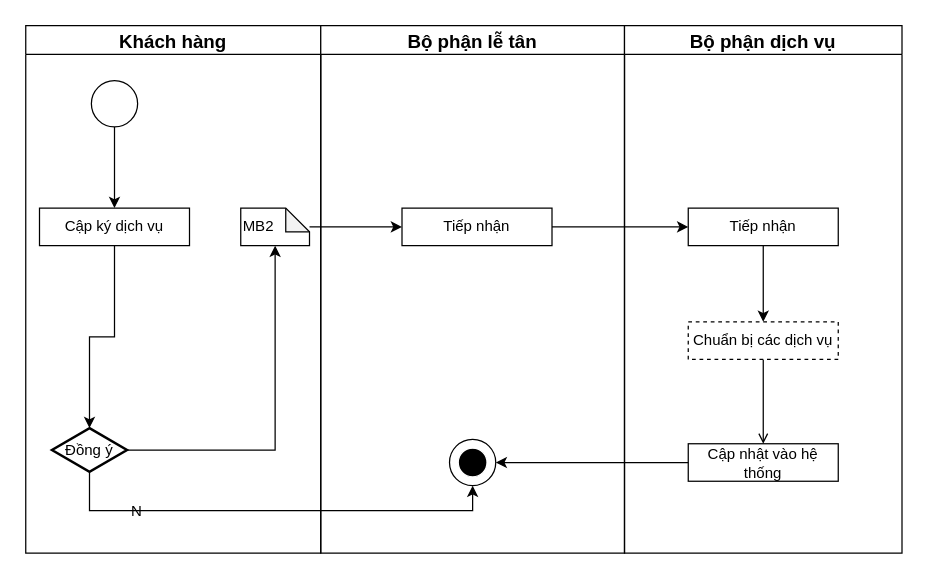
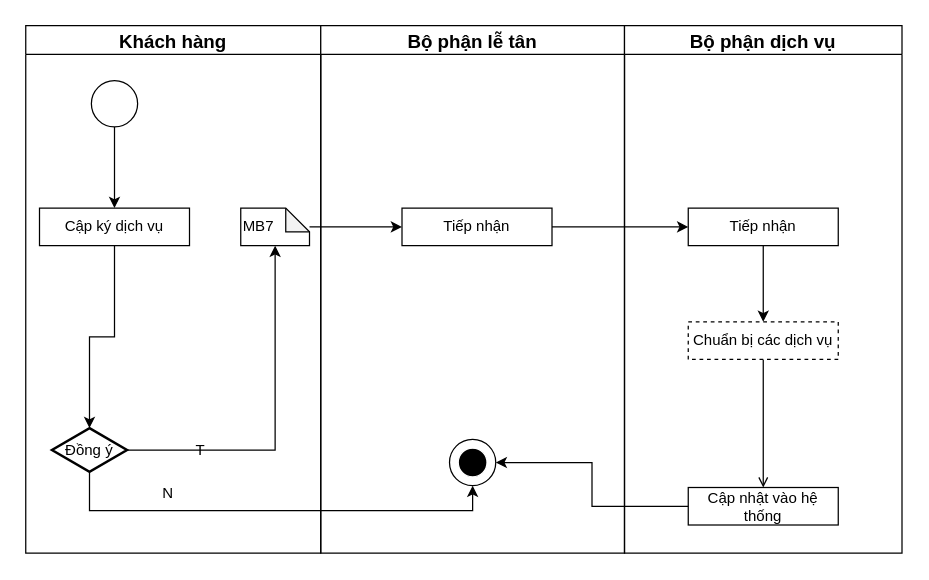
(256, 227) -> (256, 227)
none -> (201, 451)
(763, 463) -> (763, 506)
(137, 512) -> (168, 493)
